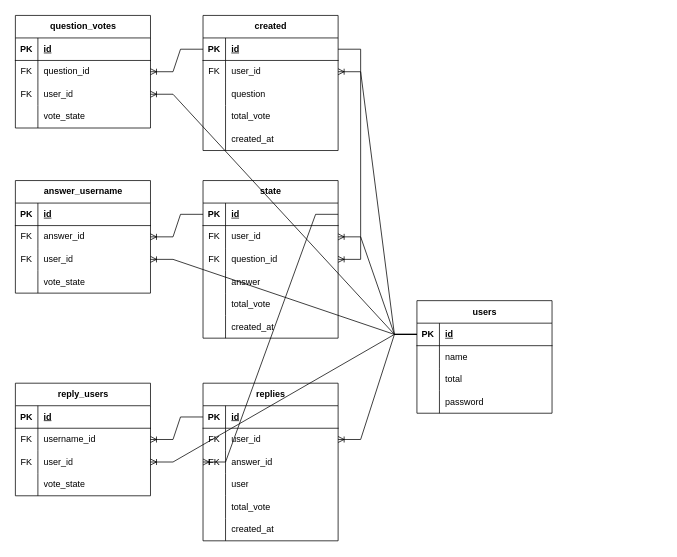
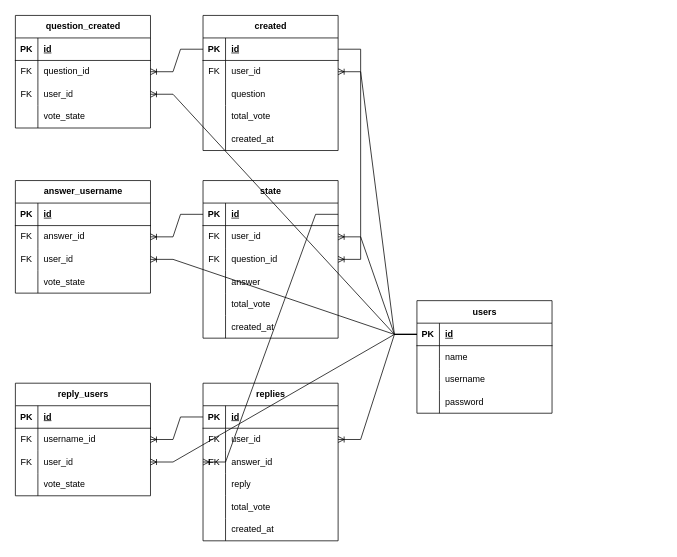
(83, 27) -> (83, 27)
(457, 379) -> (465, 379)
(241, 484) -> (243, 484)
